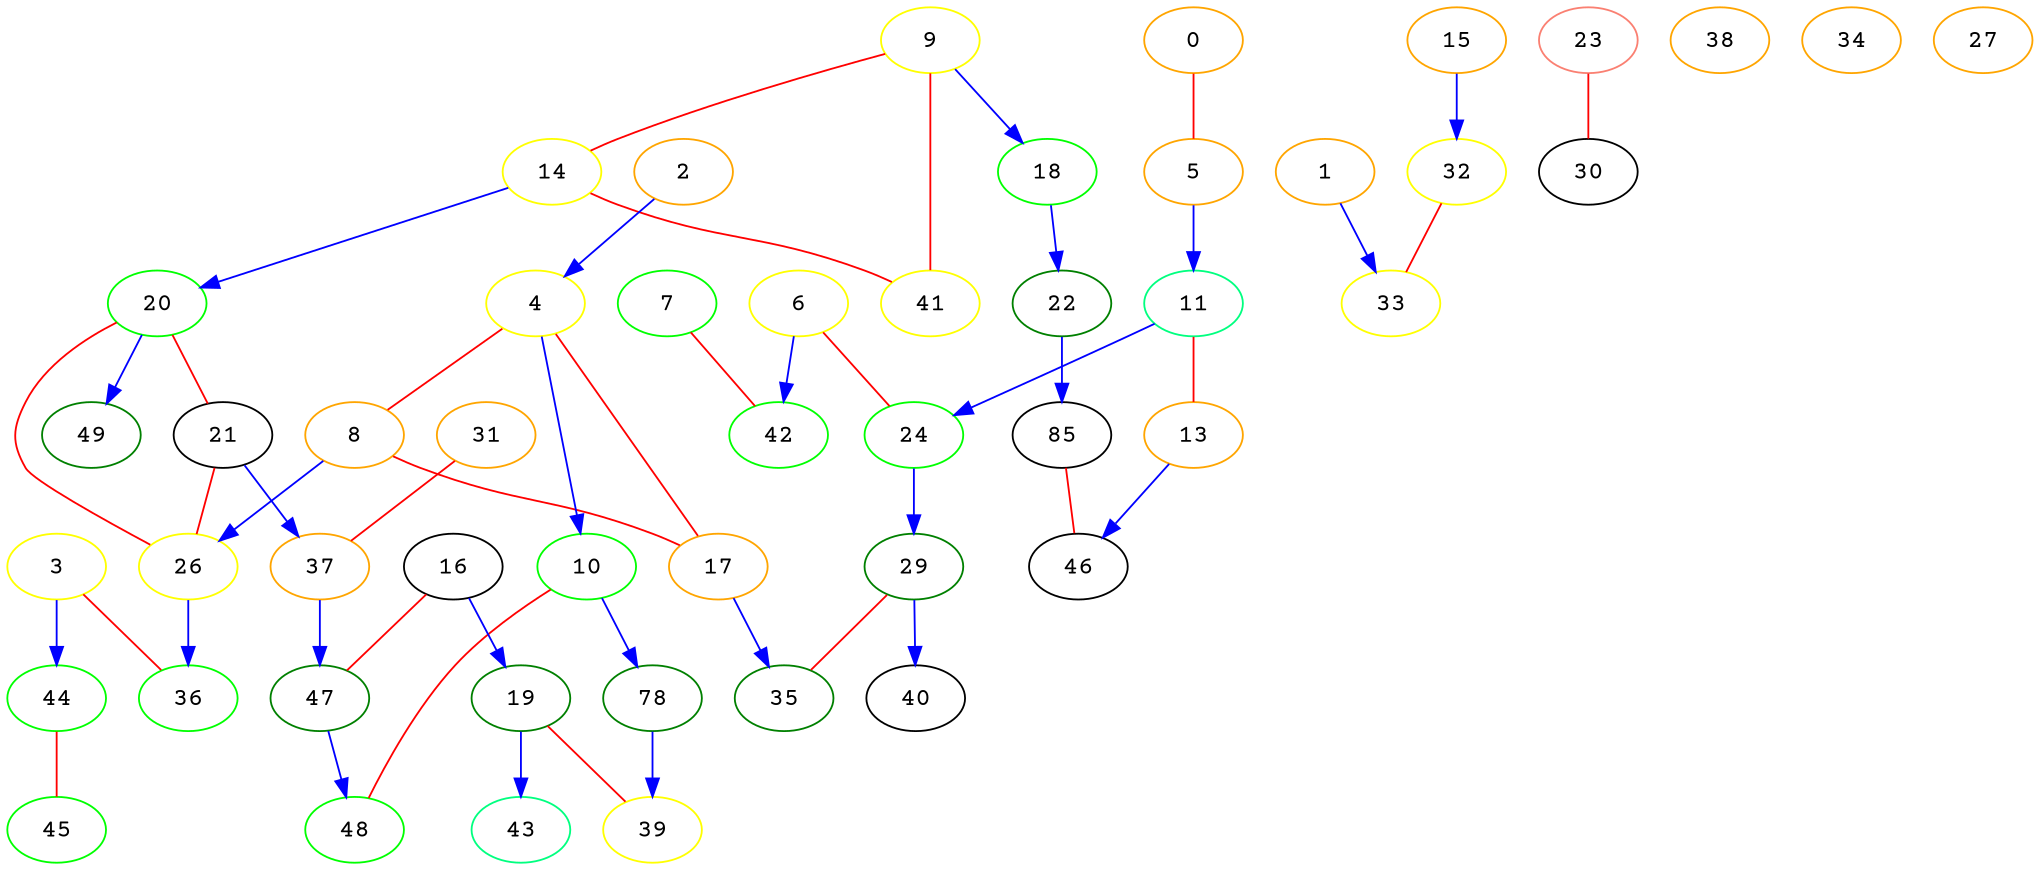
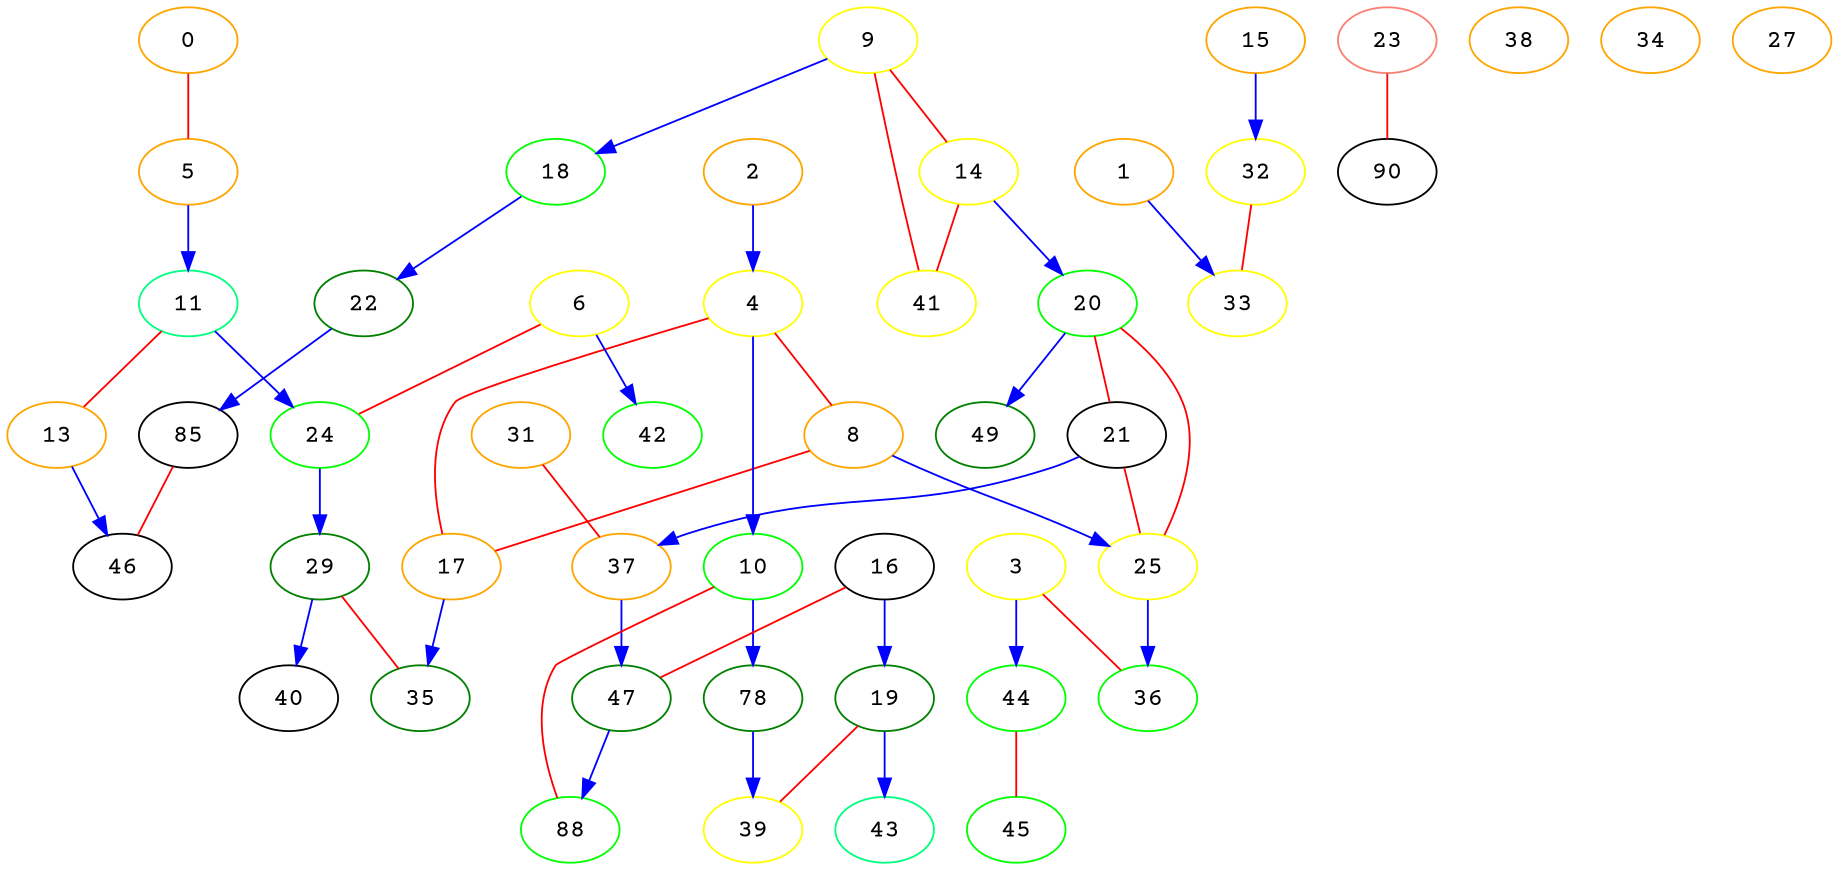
(1588, 172) -> (1387, 172)
(667, 303) -> none
(188, 567) -> (1148, 567)
(355, 830) -> (570, 830)
